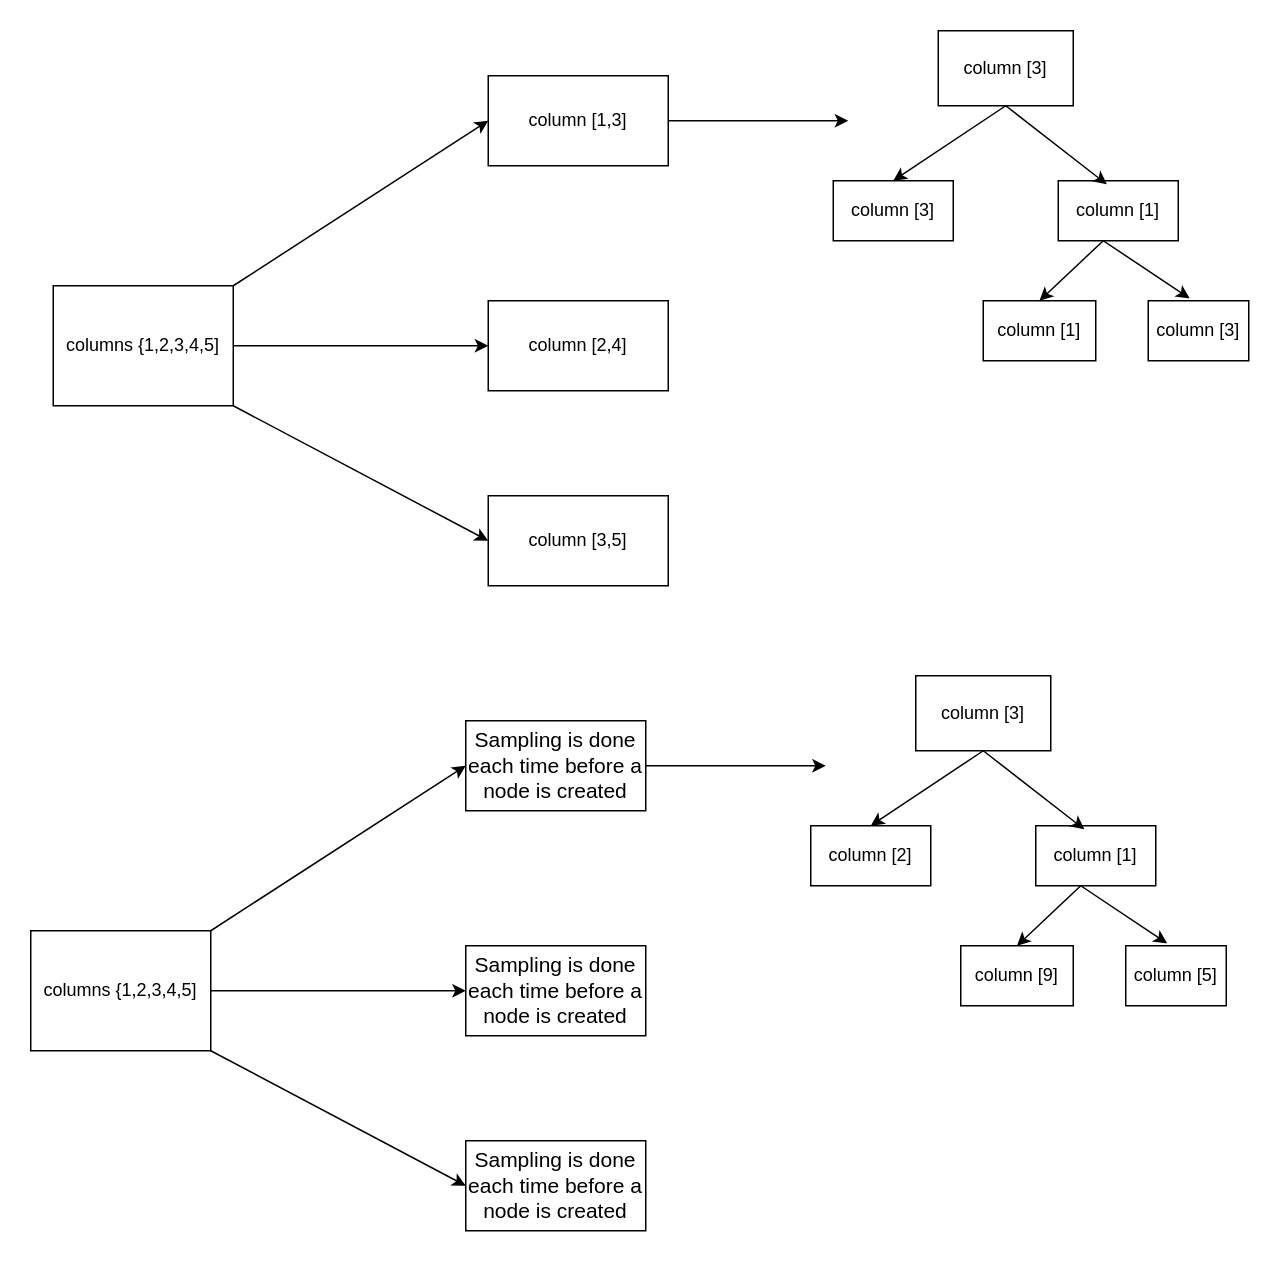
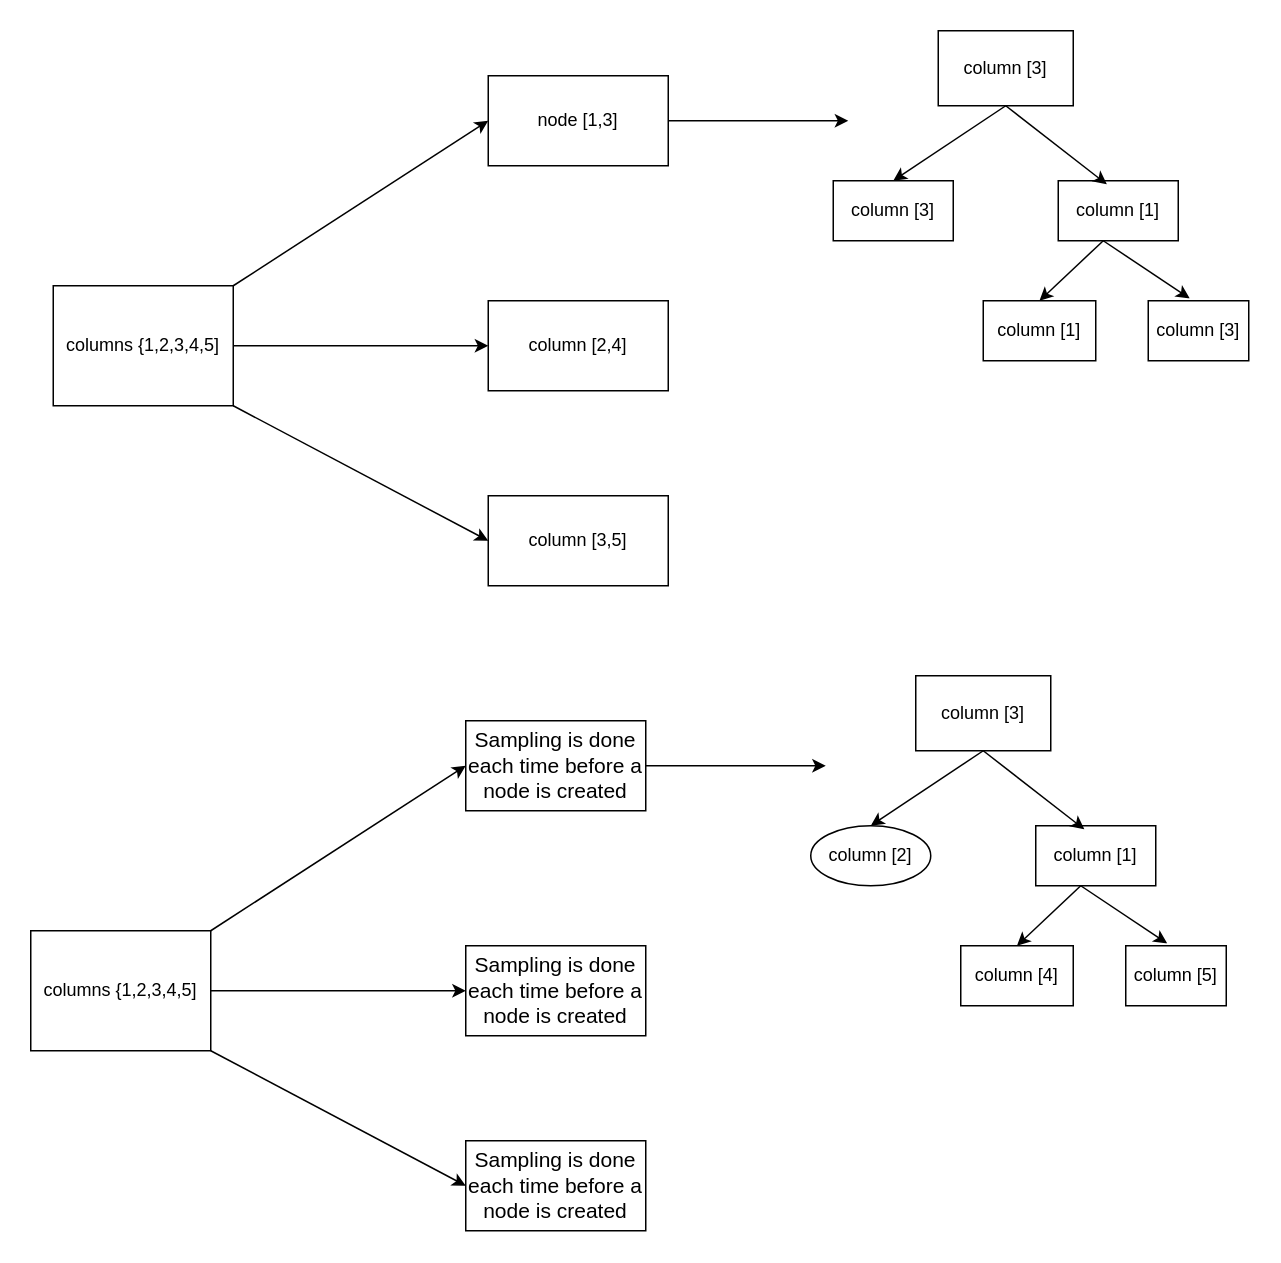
(578, 121) -> (578, 121)
(871, 856) -> (871, 856)
(1017, 976) -> (1017, 976)
